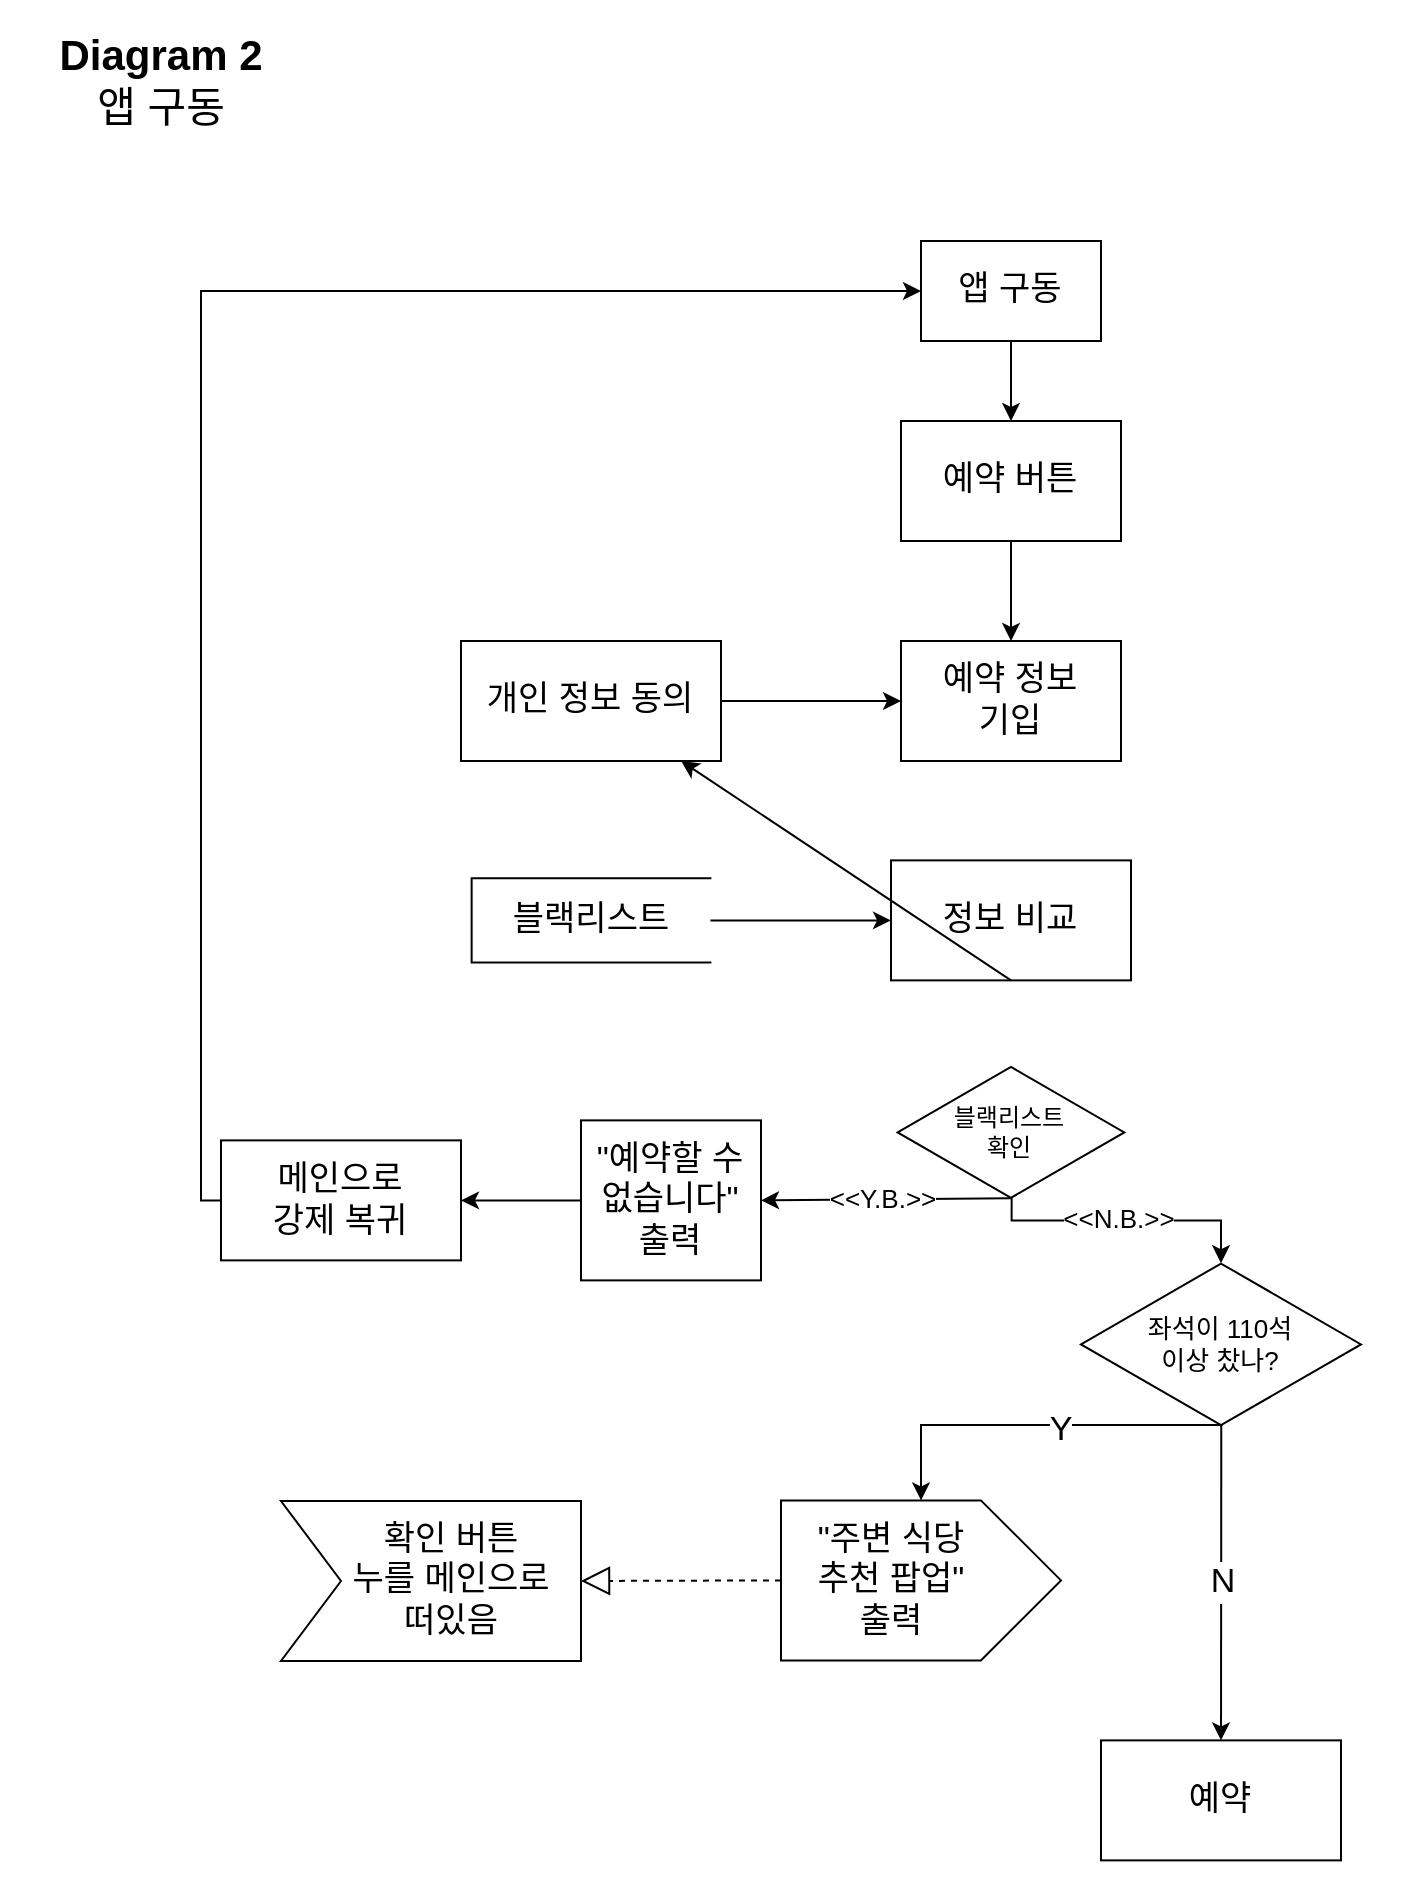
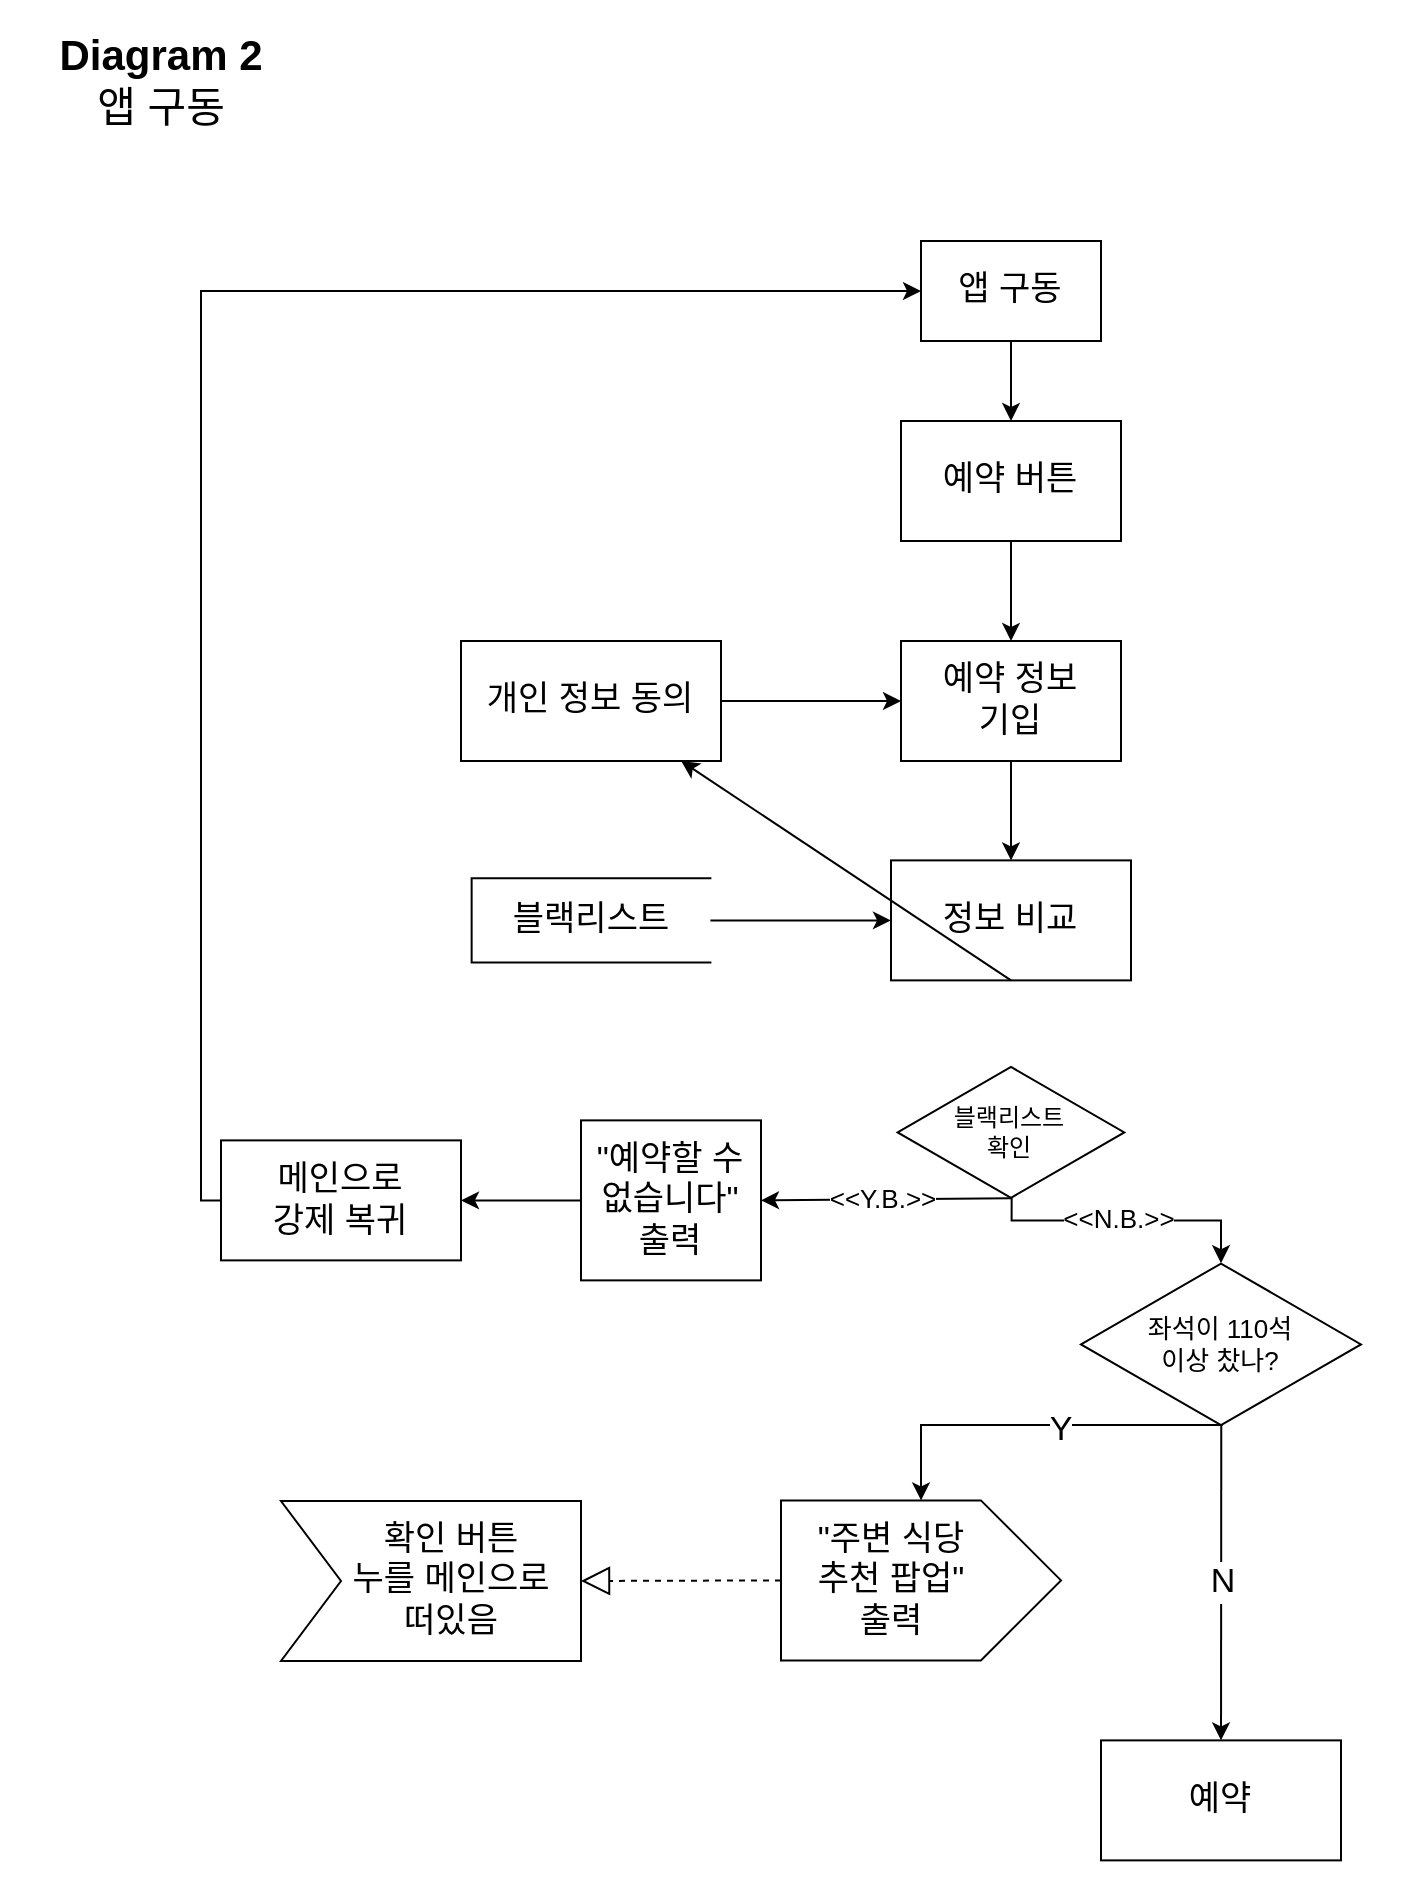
none -> (1011, 804)
